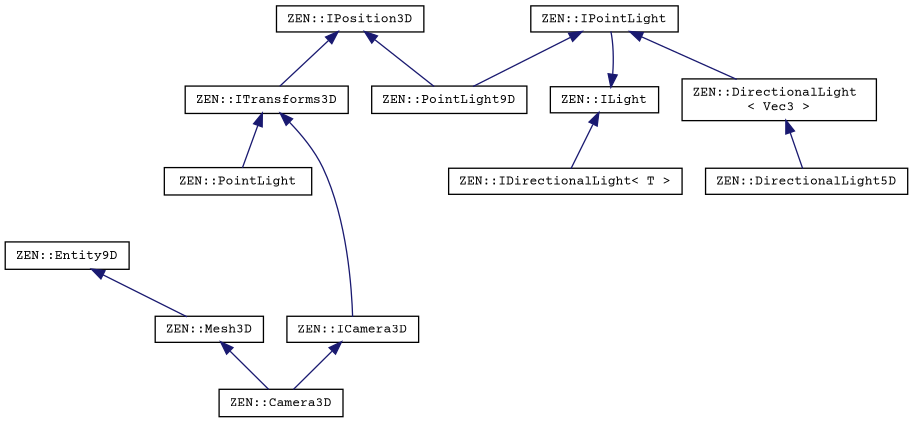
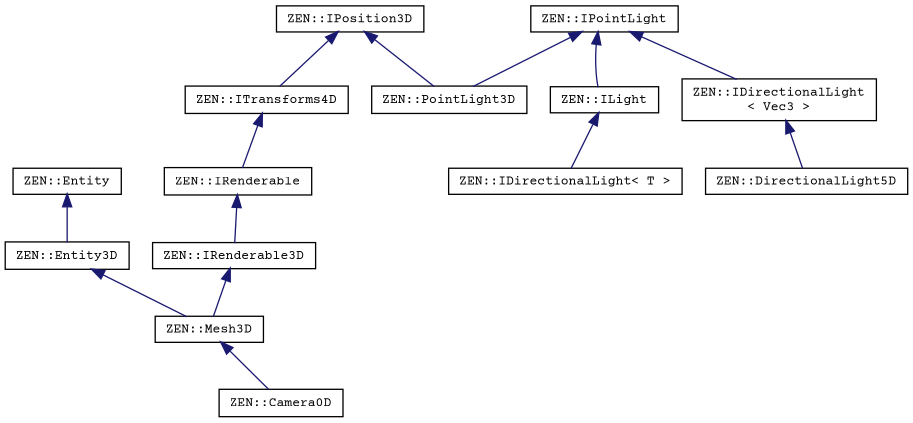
(613, 53) -> (596, 66)
(267, 100) -> (267, 100)
(449, 100) -> (449, 100)
(779, 100) -> (779, 100)
none -> (67, 181)
(238, 181) -> (238, 181)
(67, 256) -> (67, 256)
none -> (234, 256)
(353, 329) -> none
(281, 403) -> (281, 403)
